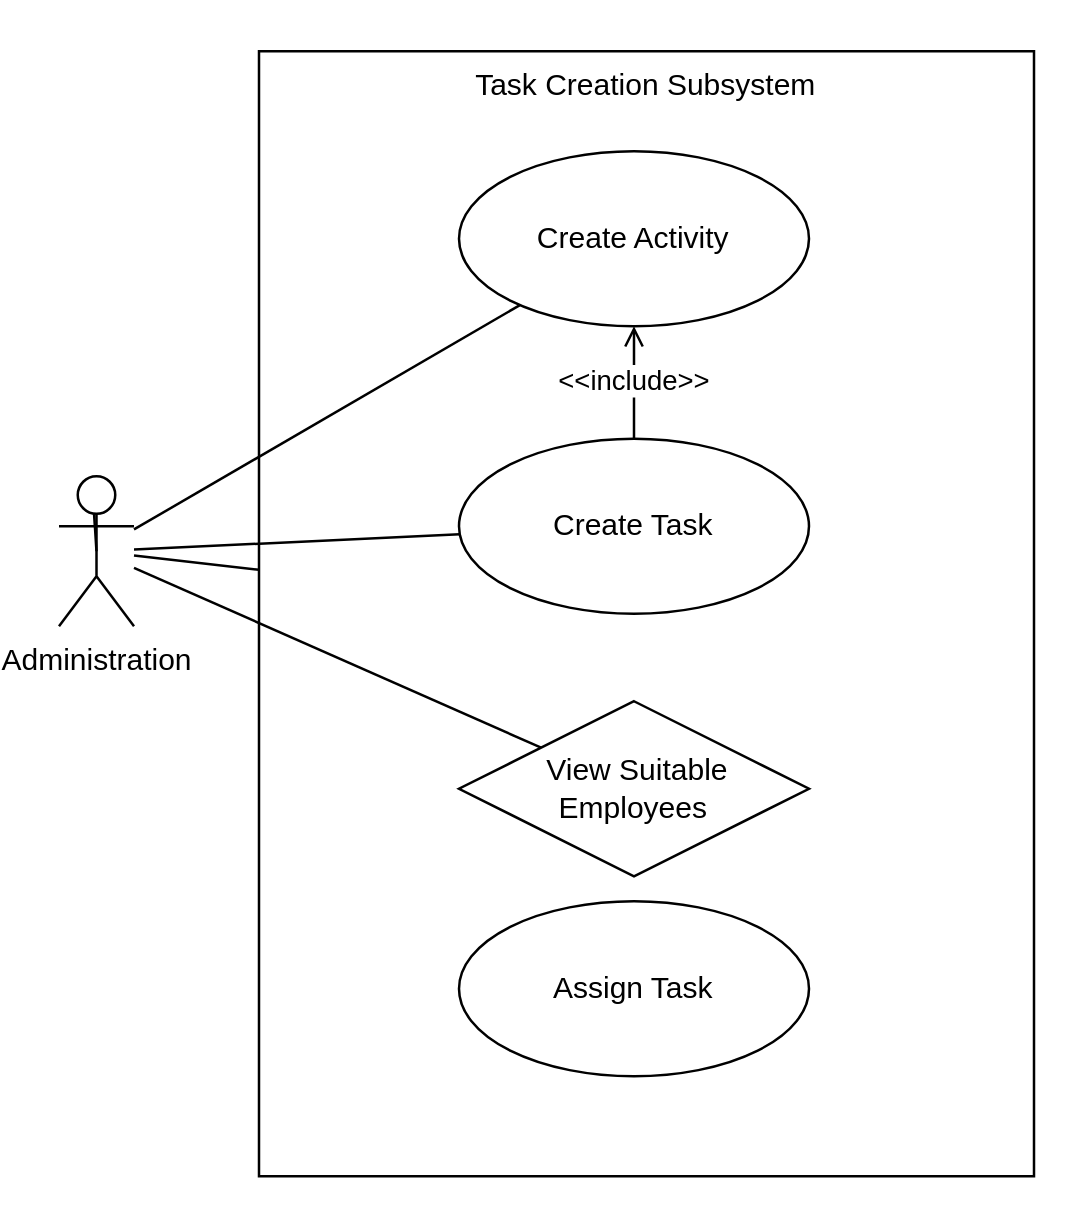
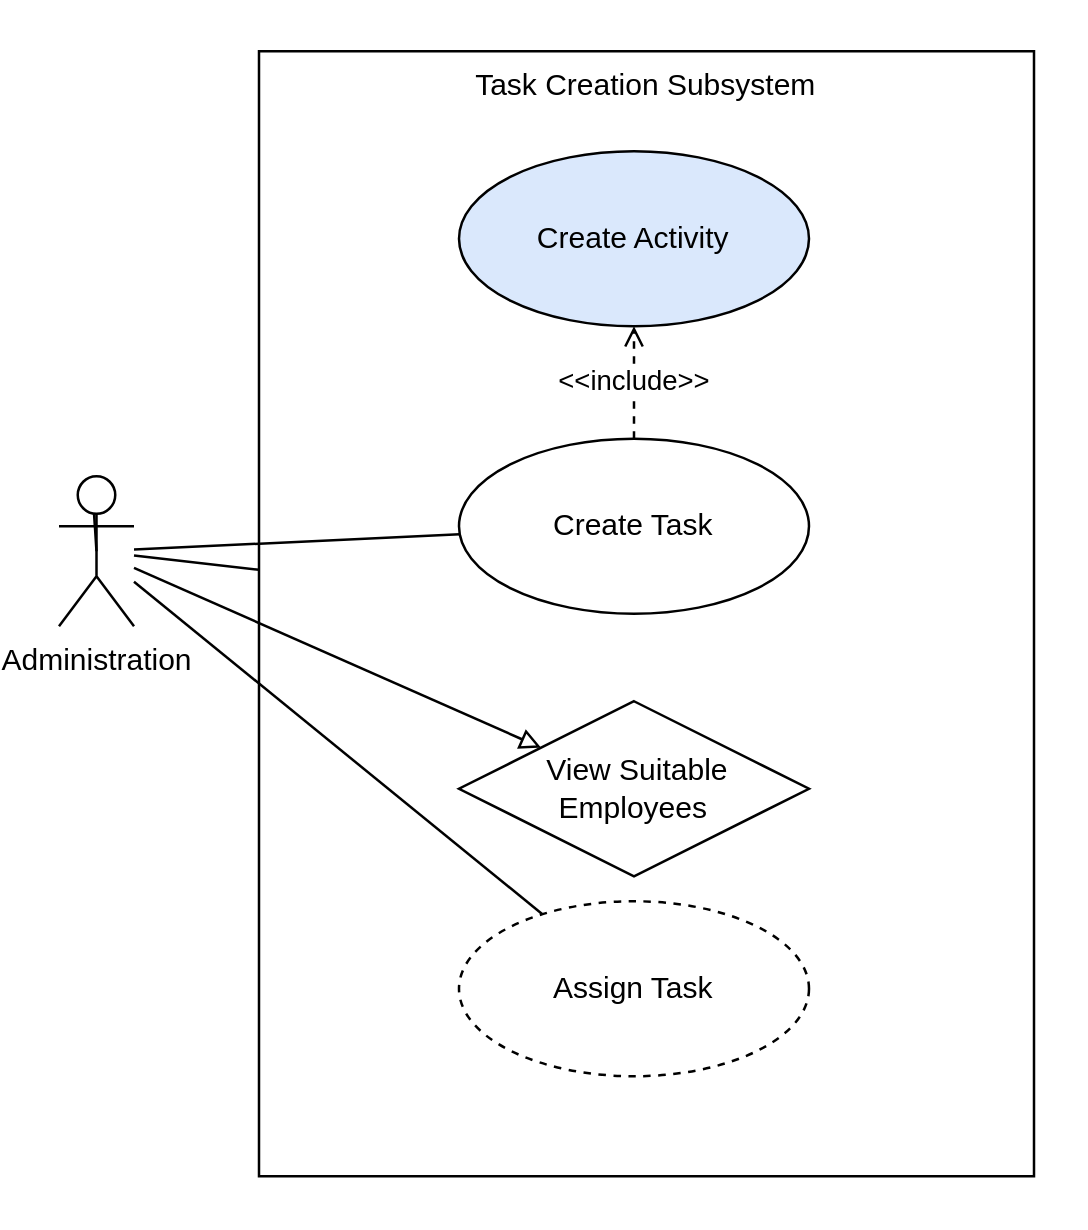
(634, 239) -> (634, 239)
(634, 415) -> (634, 415)
(328, 416) -> (338, 748)
(528, 742) -> (520, 739)
(634, 989) -> (634, 989)
